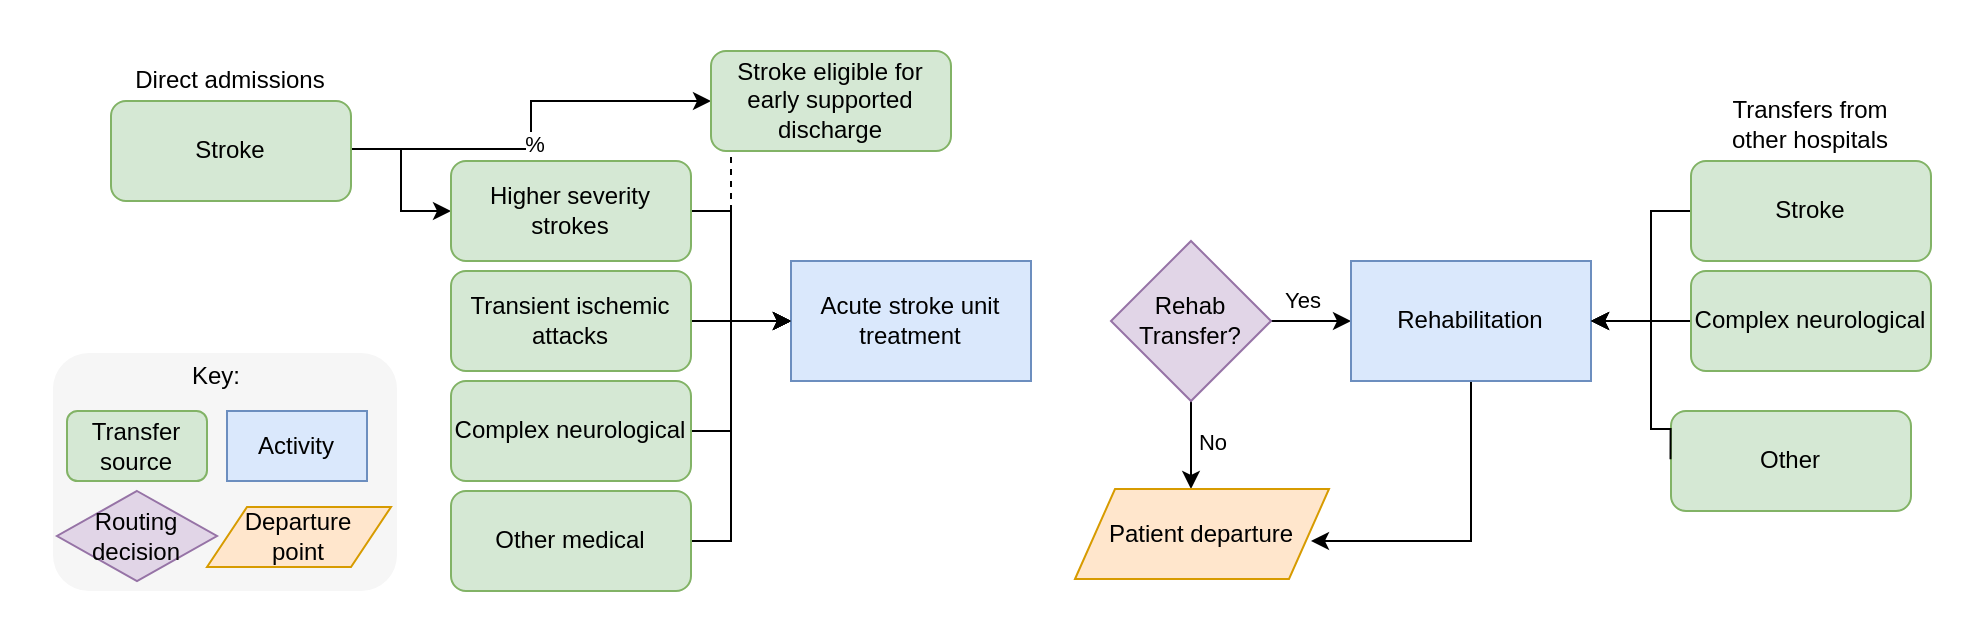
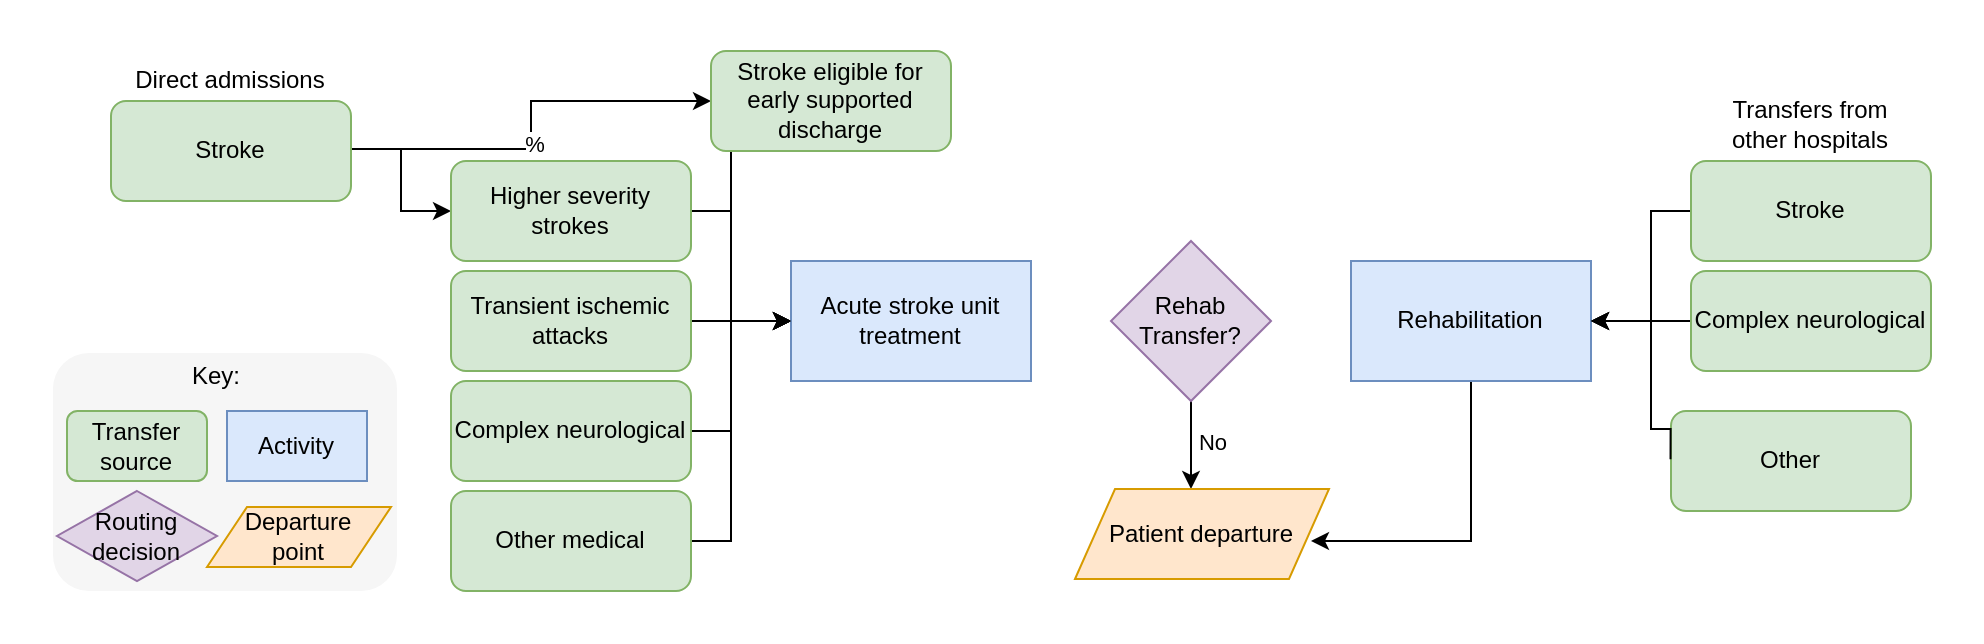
(731, 178) -> (731, 178)
(1304, 321) -> none
